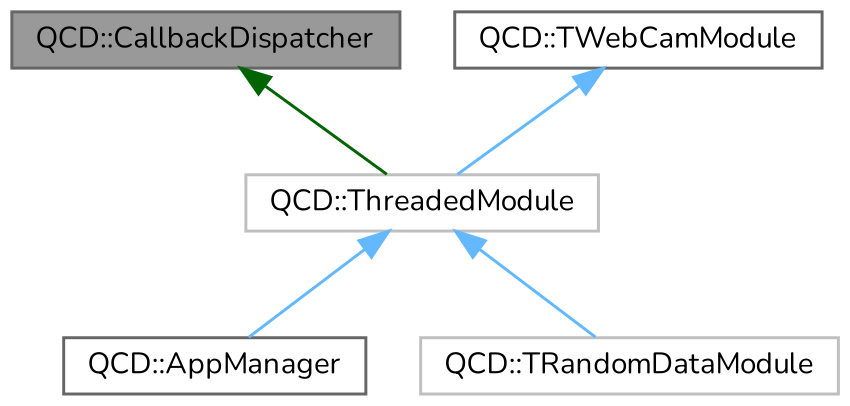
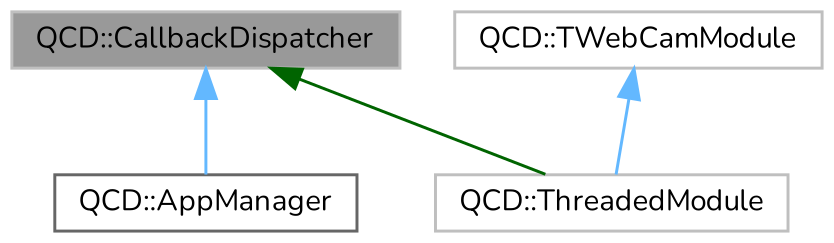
(206, 40) -> (206, 40)
(638, 40) -> (638, 40)
(307, 293) -> (206, 137)
(630, 366) -> none
